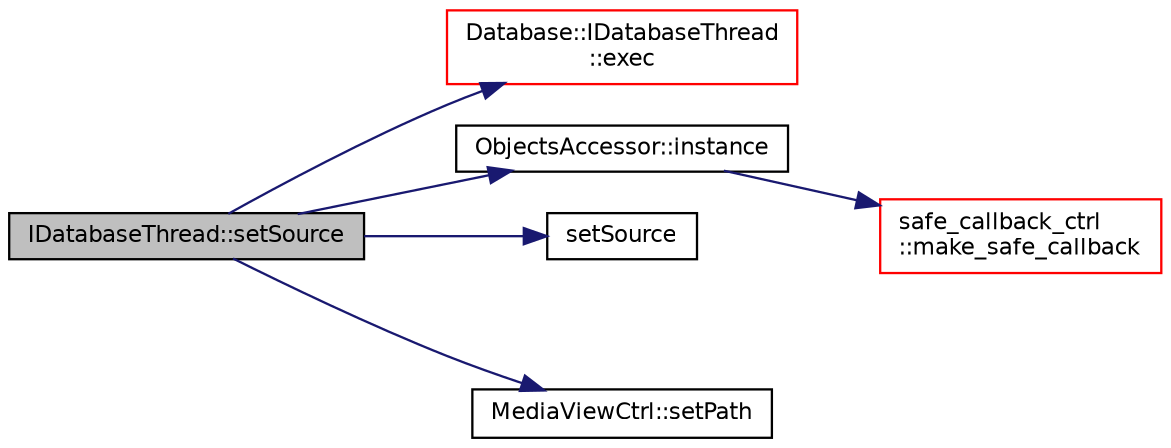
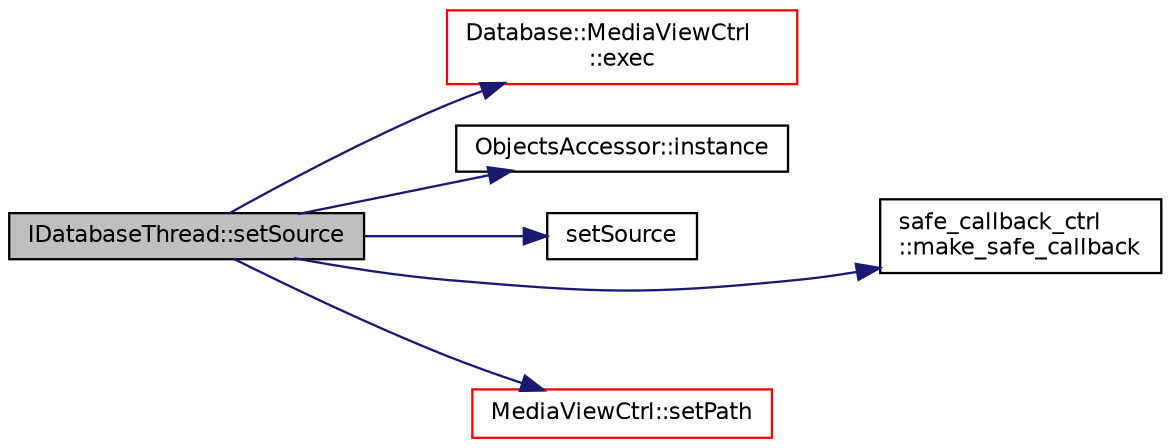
(622, 47) -> (622, 47)
(790, 186) -> (575, 289)
(1021, 236) -> (1021, 236)
(622, 414) -> (622, 414)
